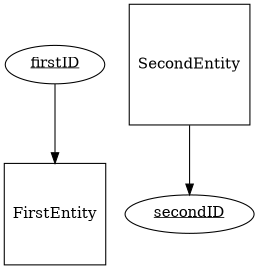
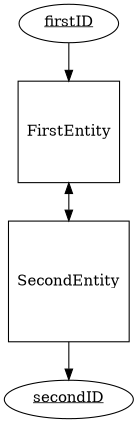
none -> (69, 202)
